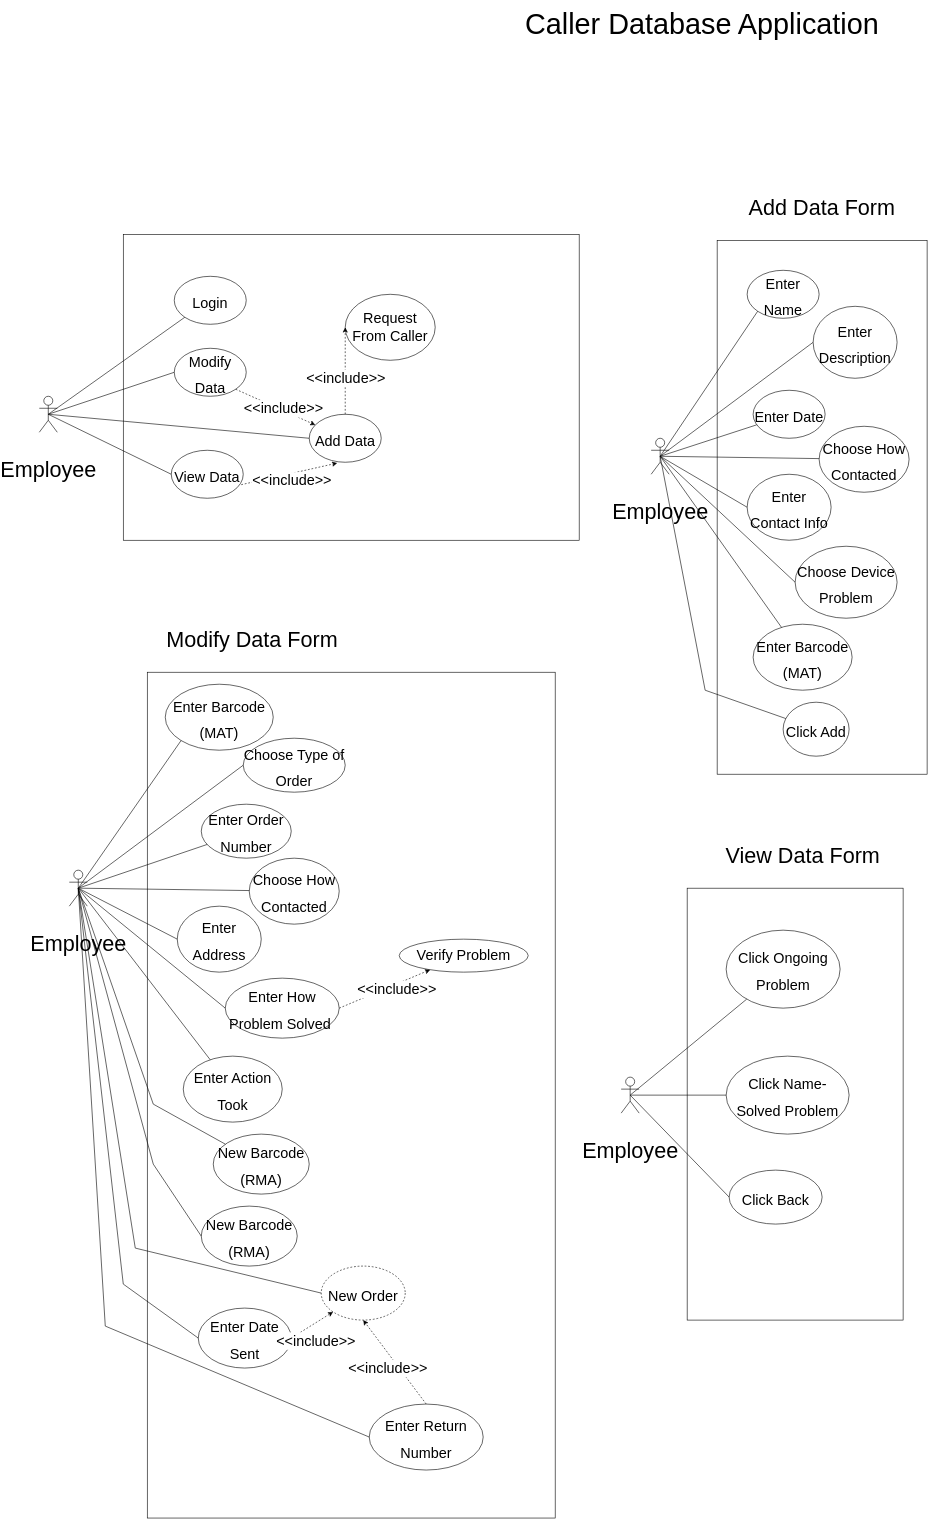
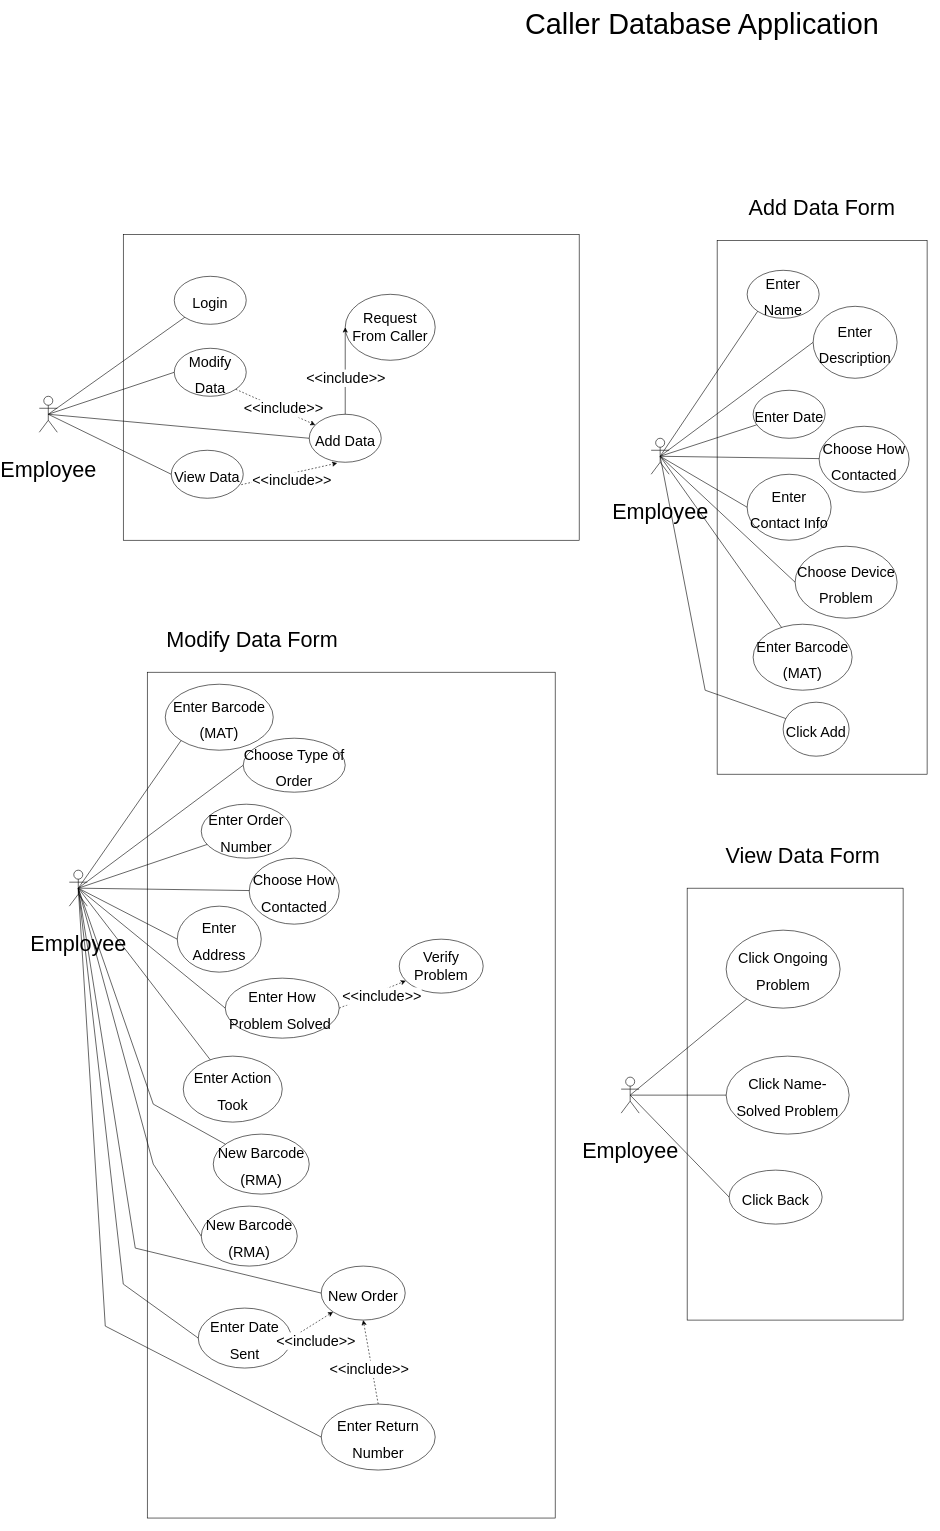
(345, 351) -> (345, 351)
(464, 956) -> (441, 966)
(363, 1293) -> (363, 1293)
(426, 1437) -> (378, 1437)
